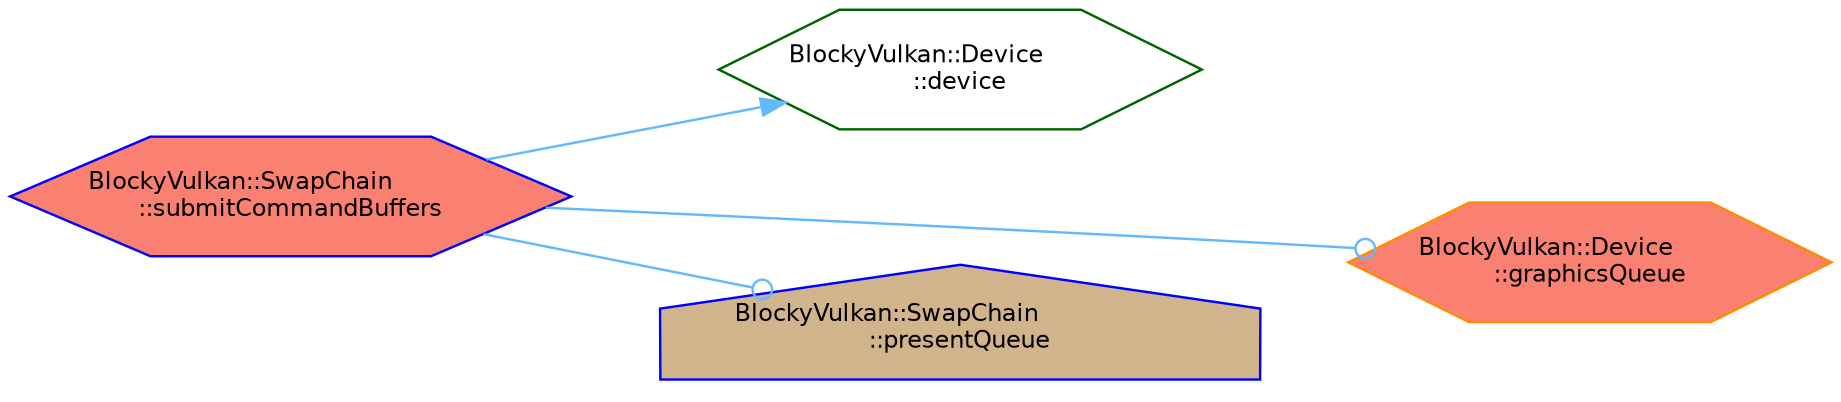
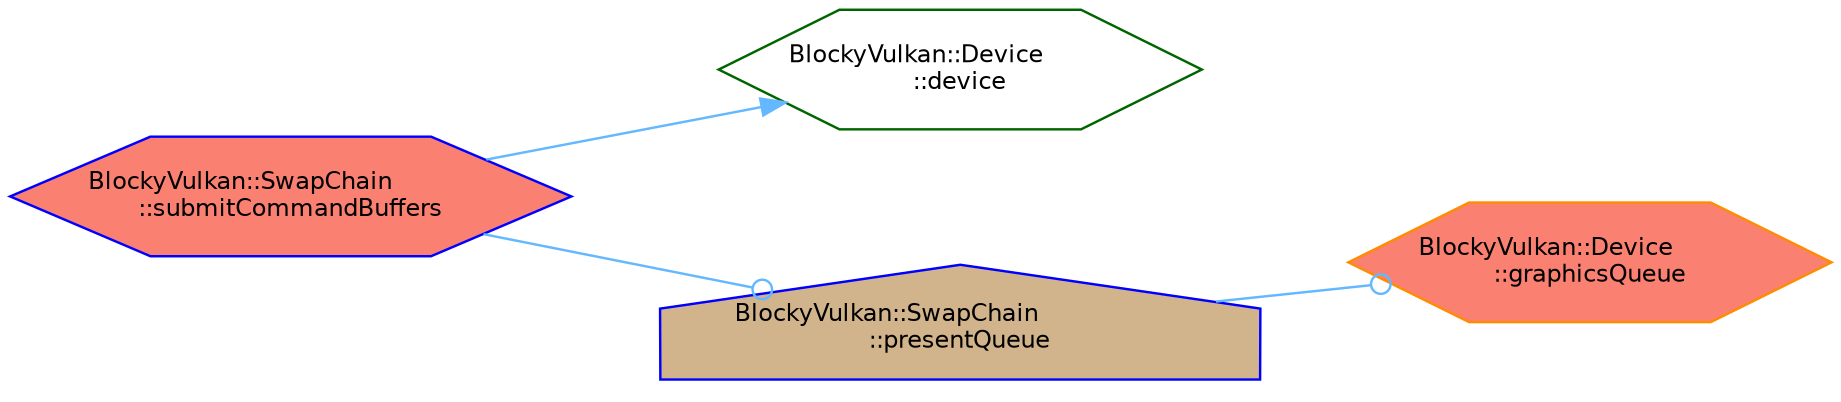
(951, 227) -> (1293, 293)
